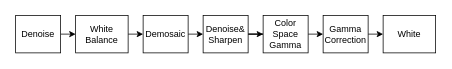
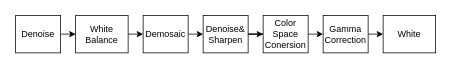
(285, 34) -> (285, 34)
